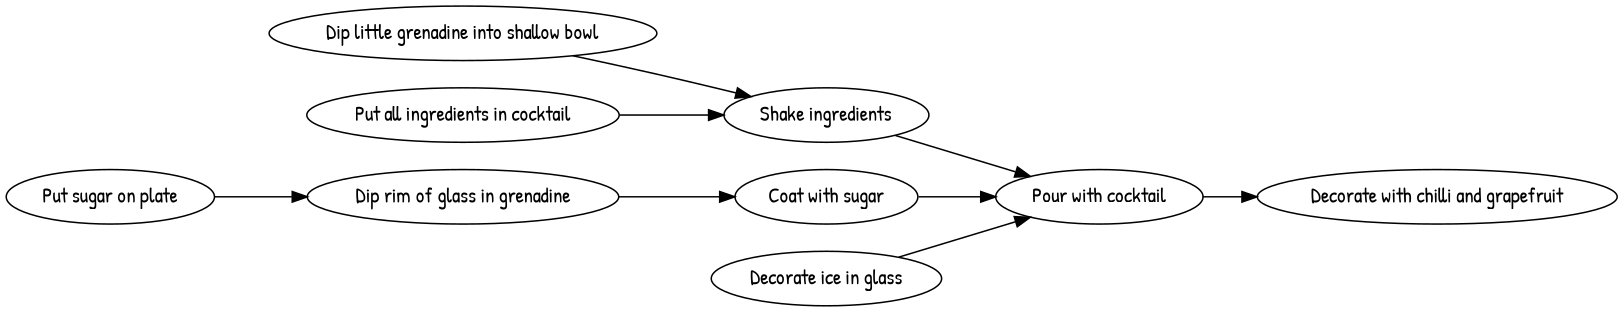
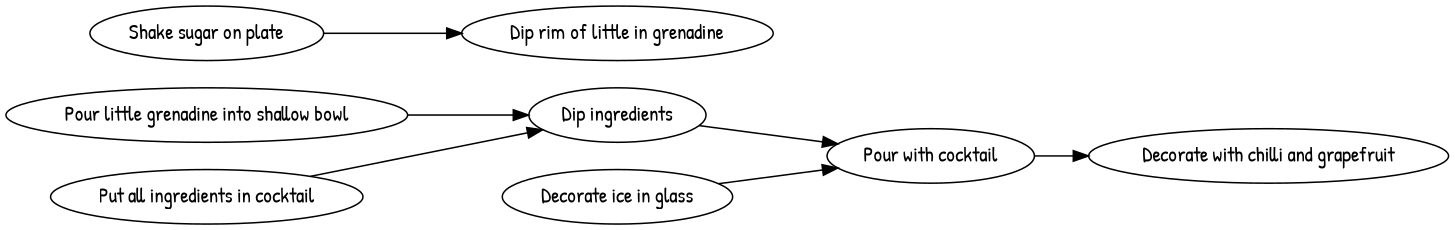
(463, 33) -> (207, 115)
(826, 115) -> (617, 115)
(110, 197) -> (207, 33)
(463, 197) -> (617, 33)
(826, 197) -> none
